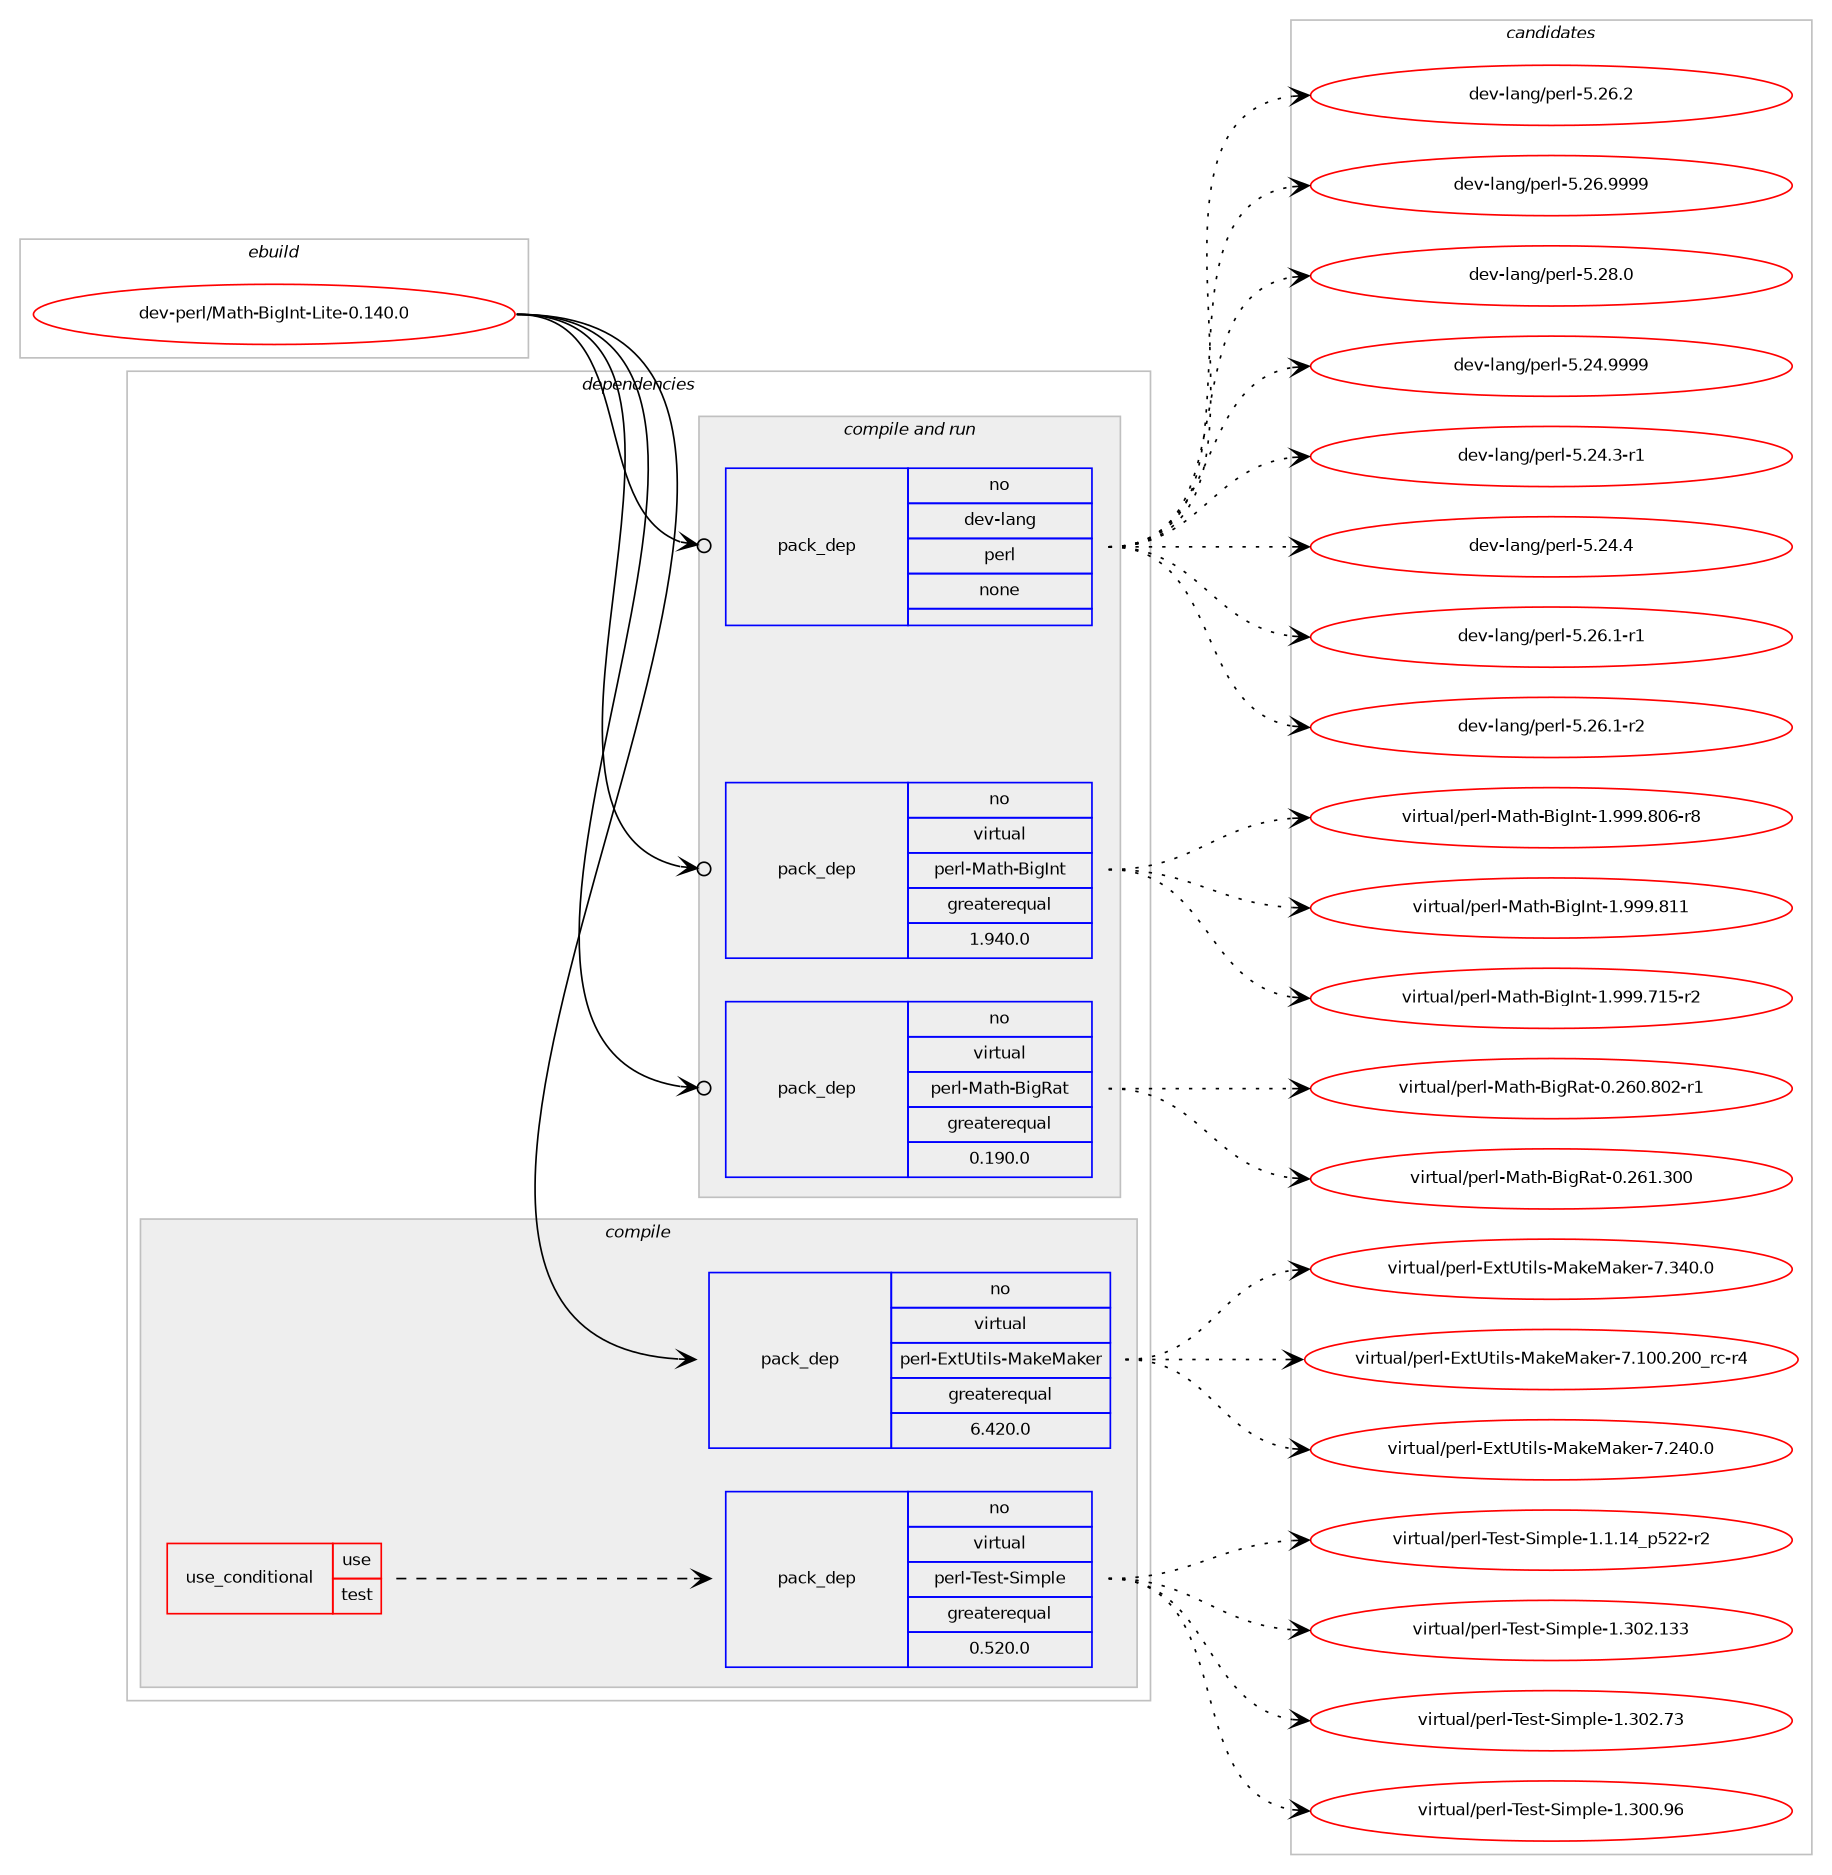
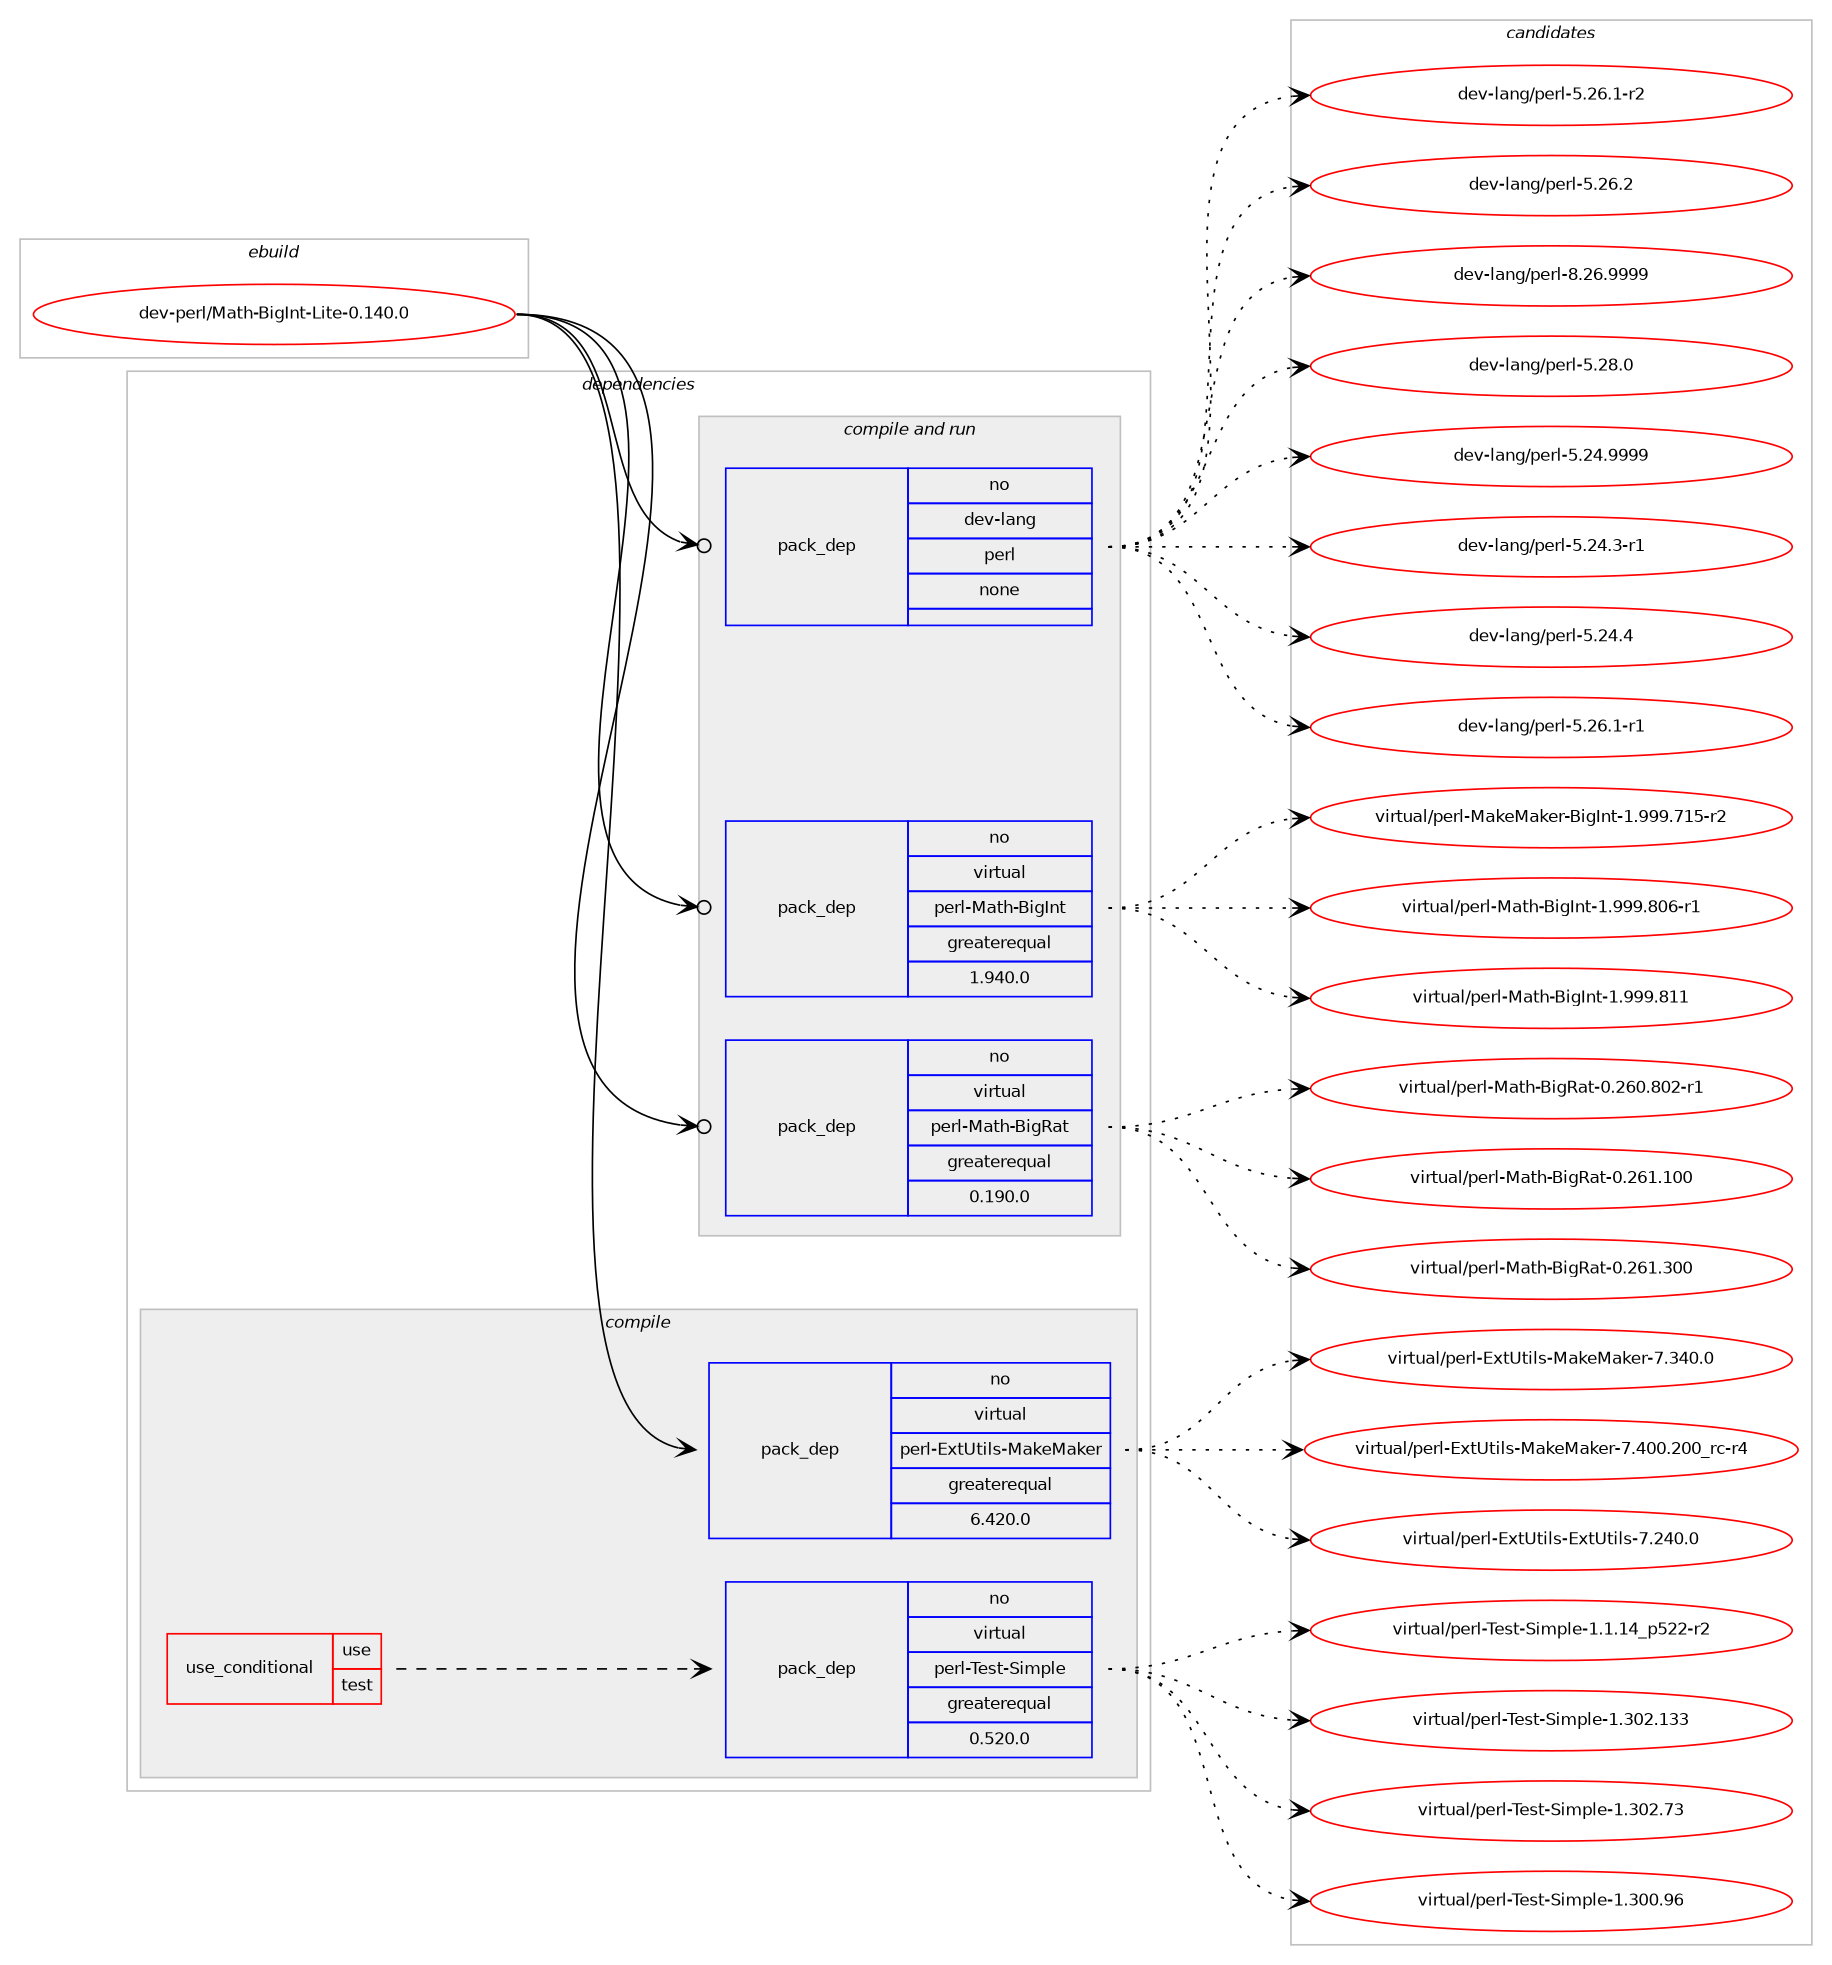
(1551, 186) -> (1551, 276)
(1551, 818) -> (1551, 908)
(1551, 998) -> (1551, 818)
none -> (1551, 1179)
(1551, 1360) -> (1551, 1450)
(1551, 1450) -> (1551, 1540)
